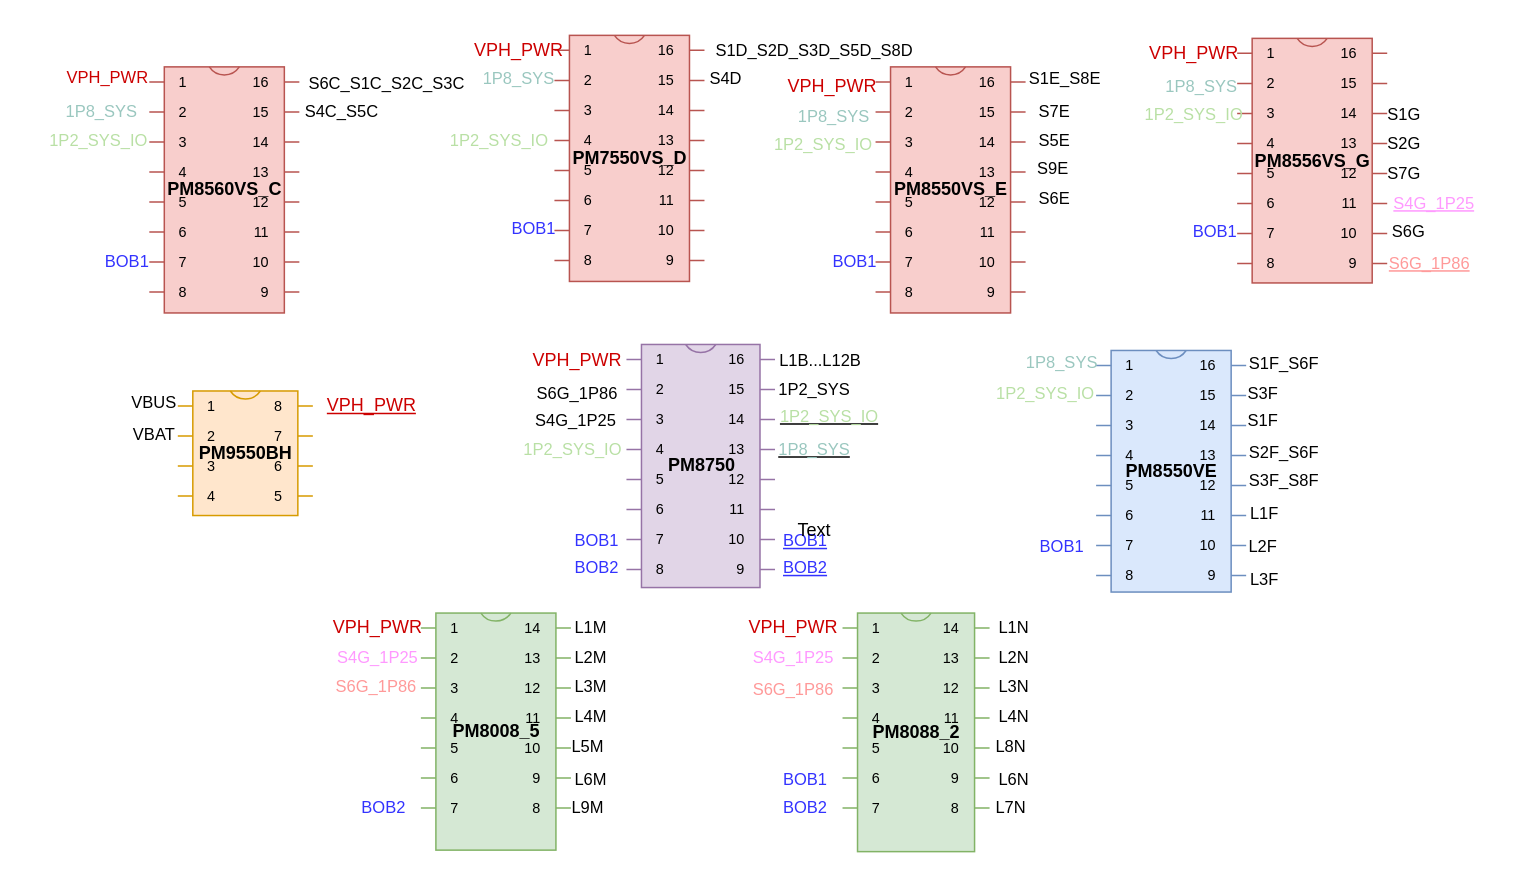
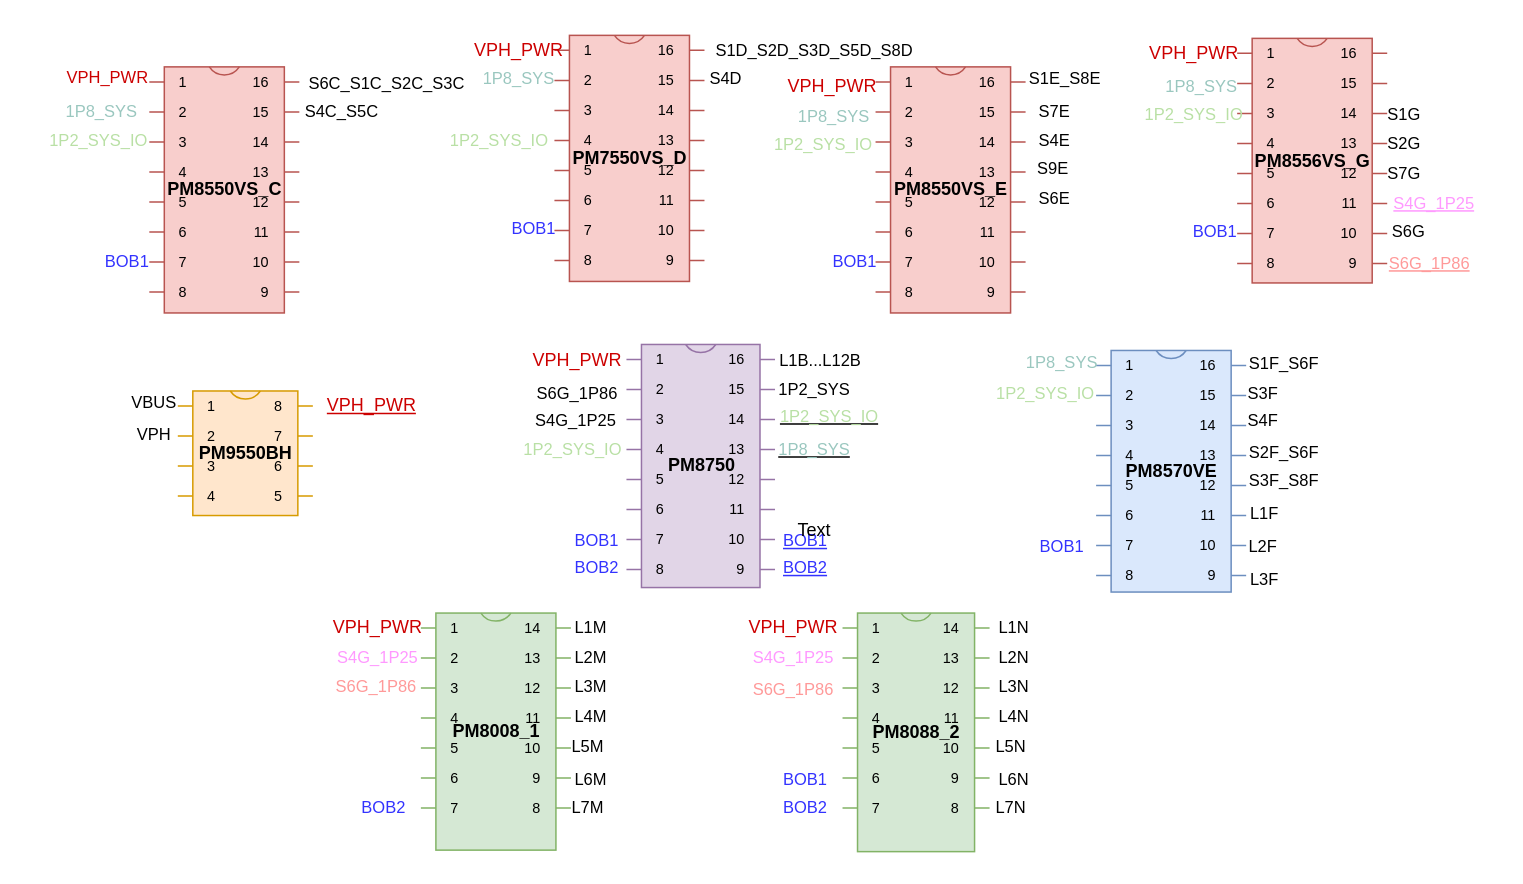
(183, 82) -> (183, 82)
(1055, 140) -> (1055, 140)
(1129, 365) -> (1129, 365)
(1263, 421) -> (1263, 421)
(155, 434) -> (155, 434)
(454, 628) -> (454, 628)
(1011, 746) -> (1011, 746)
(588, 808) -> (588, 808)
